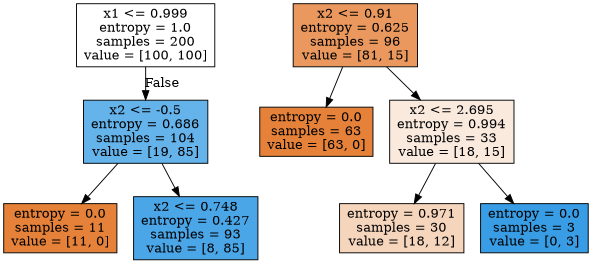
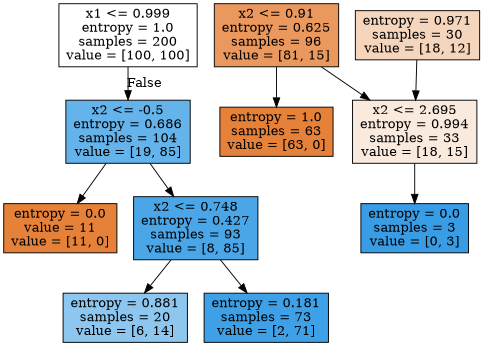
(316, 132) -> (276, 132)
(427, 179) -> (416, 75)
(60, 228) -> (60, 228)
none -> (125, 318)
none -> (266, 318)
